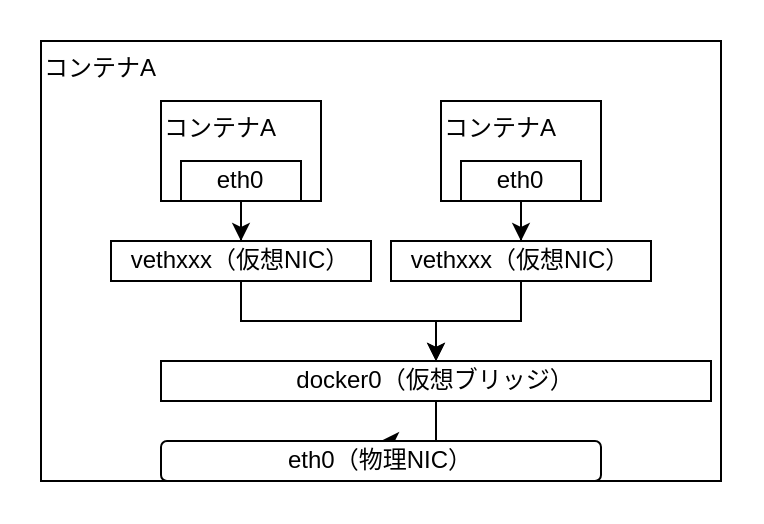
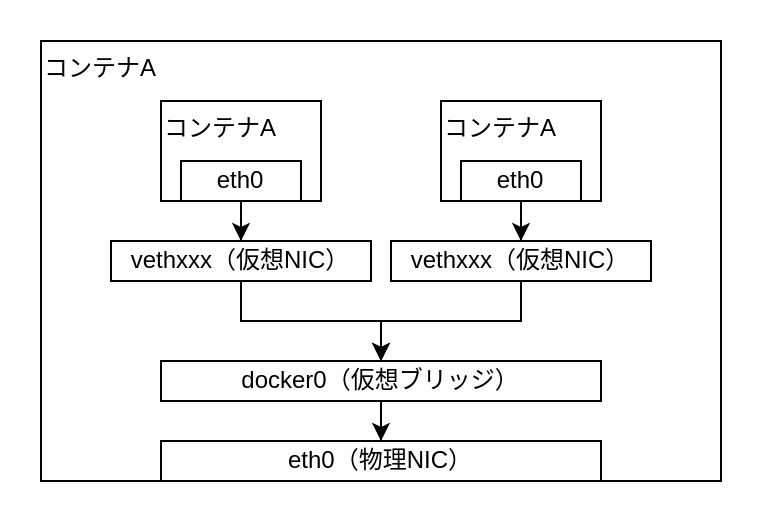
(436, 381) -> (381, 381)
(381, 461) -> (381, 461)
